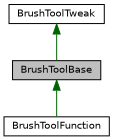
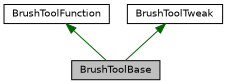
(57, 104) -> (90, 45)
